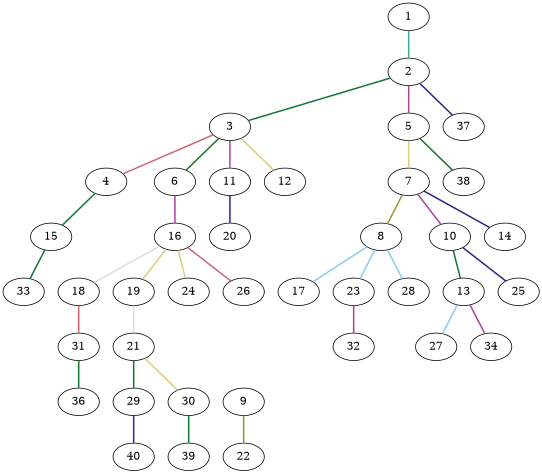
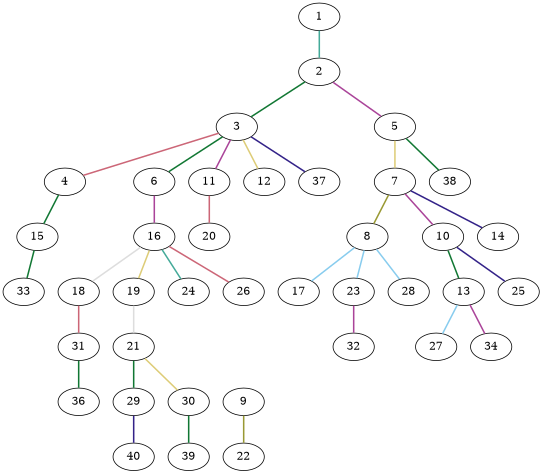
(436, 99) -> (278, 154)
(230, 209) -> (209, 209)
(182, 264) -> (171, 264)
